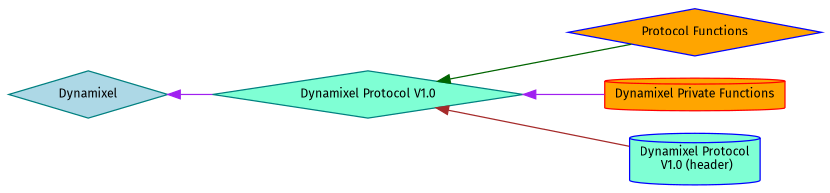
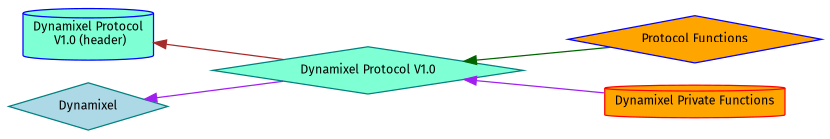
(539, 128) -> (225, 52)
